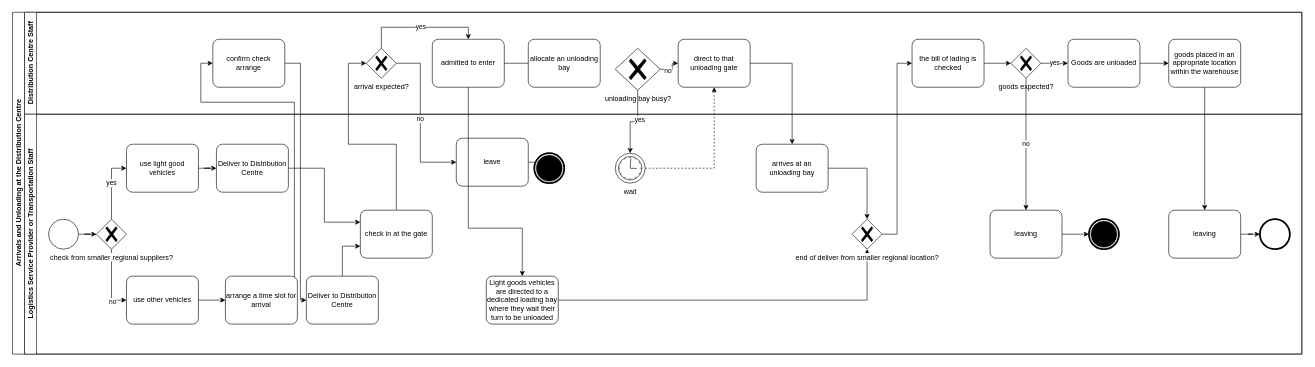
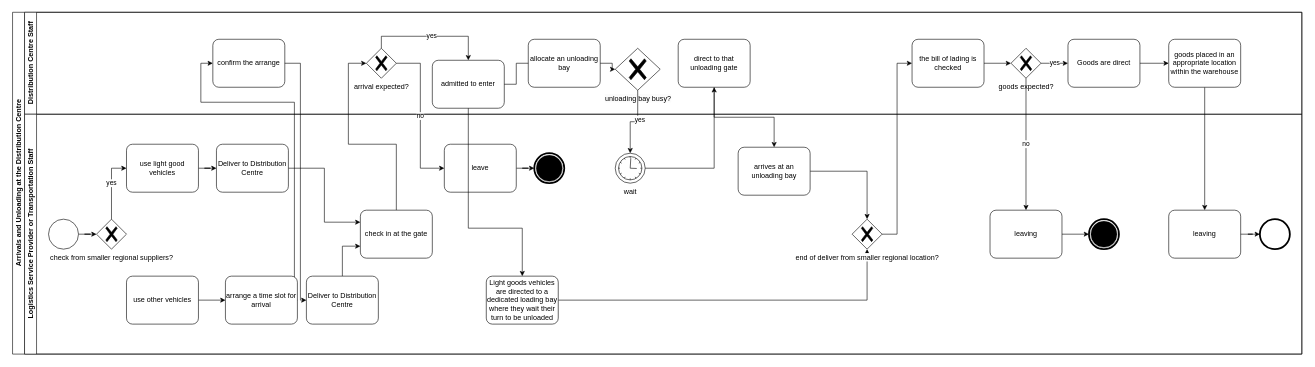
(249, 63) -> (249, 63)
(468, 63) -> (468, 84)
(1104, 63) -> (1104, 63)
none -> (612, 65)
(671, 69) -> none
(492, 162) -> (480, 168)
(704, 168) -> (704, 168)
(792, 168) -> (774, 171)
(111, 280) -> none
